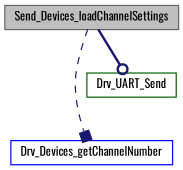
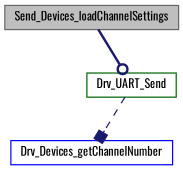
(75, 79) -> (115, 114)
